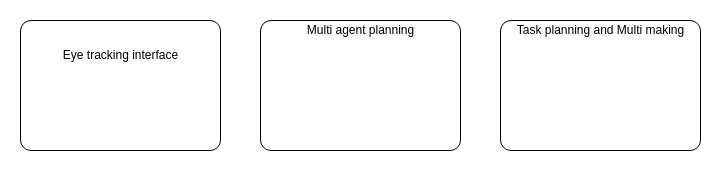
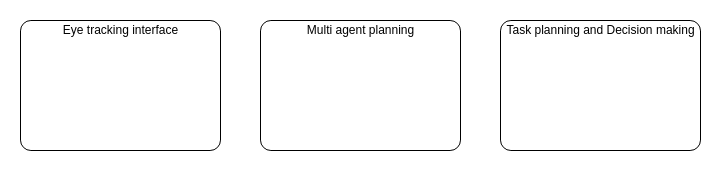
(601, 31) -> (601, 31)
(121, 56) -> (121, 31)
